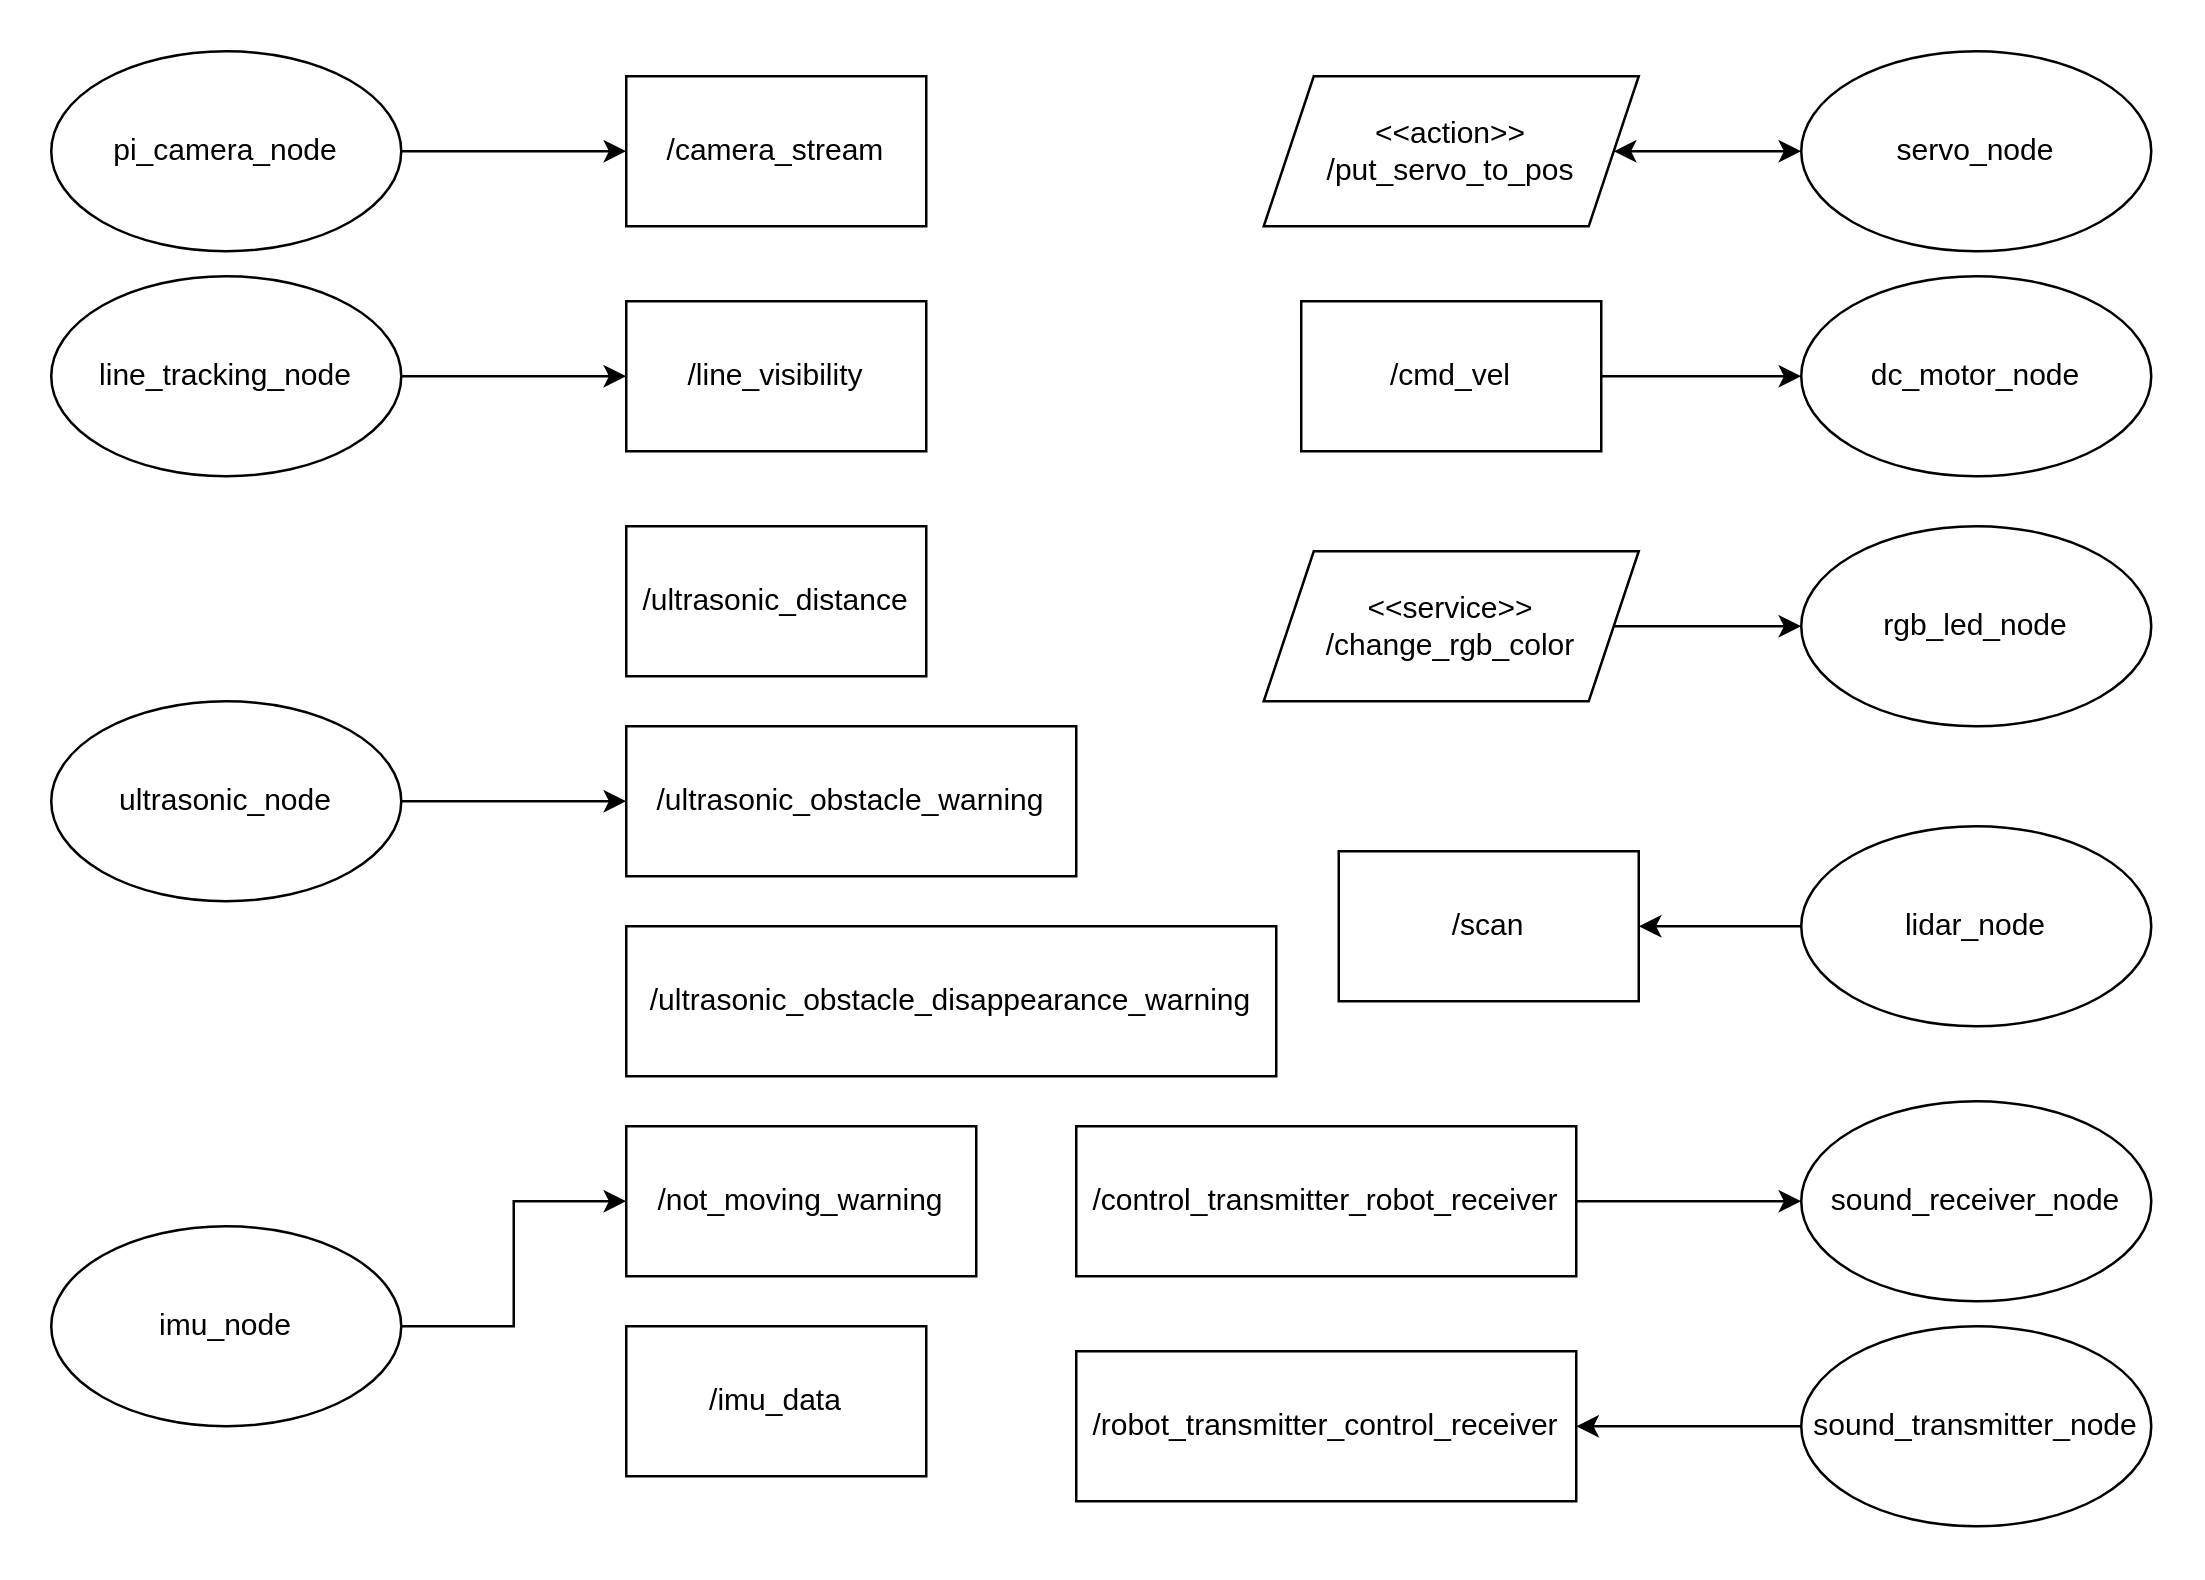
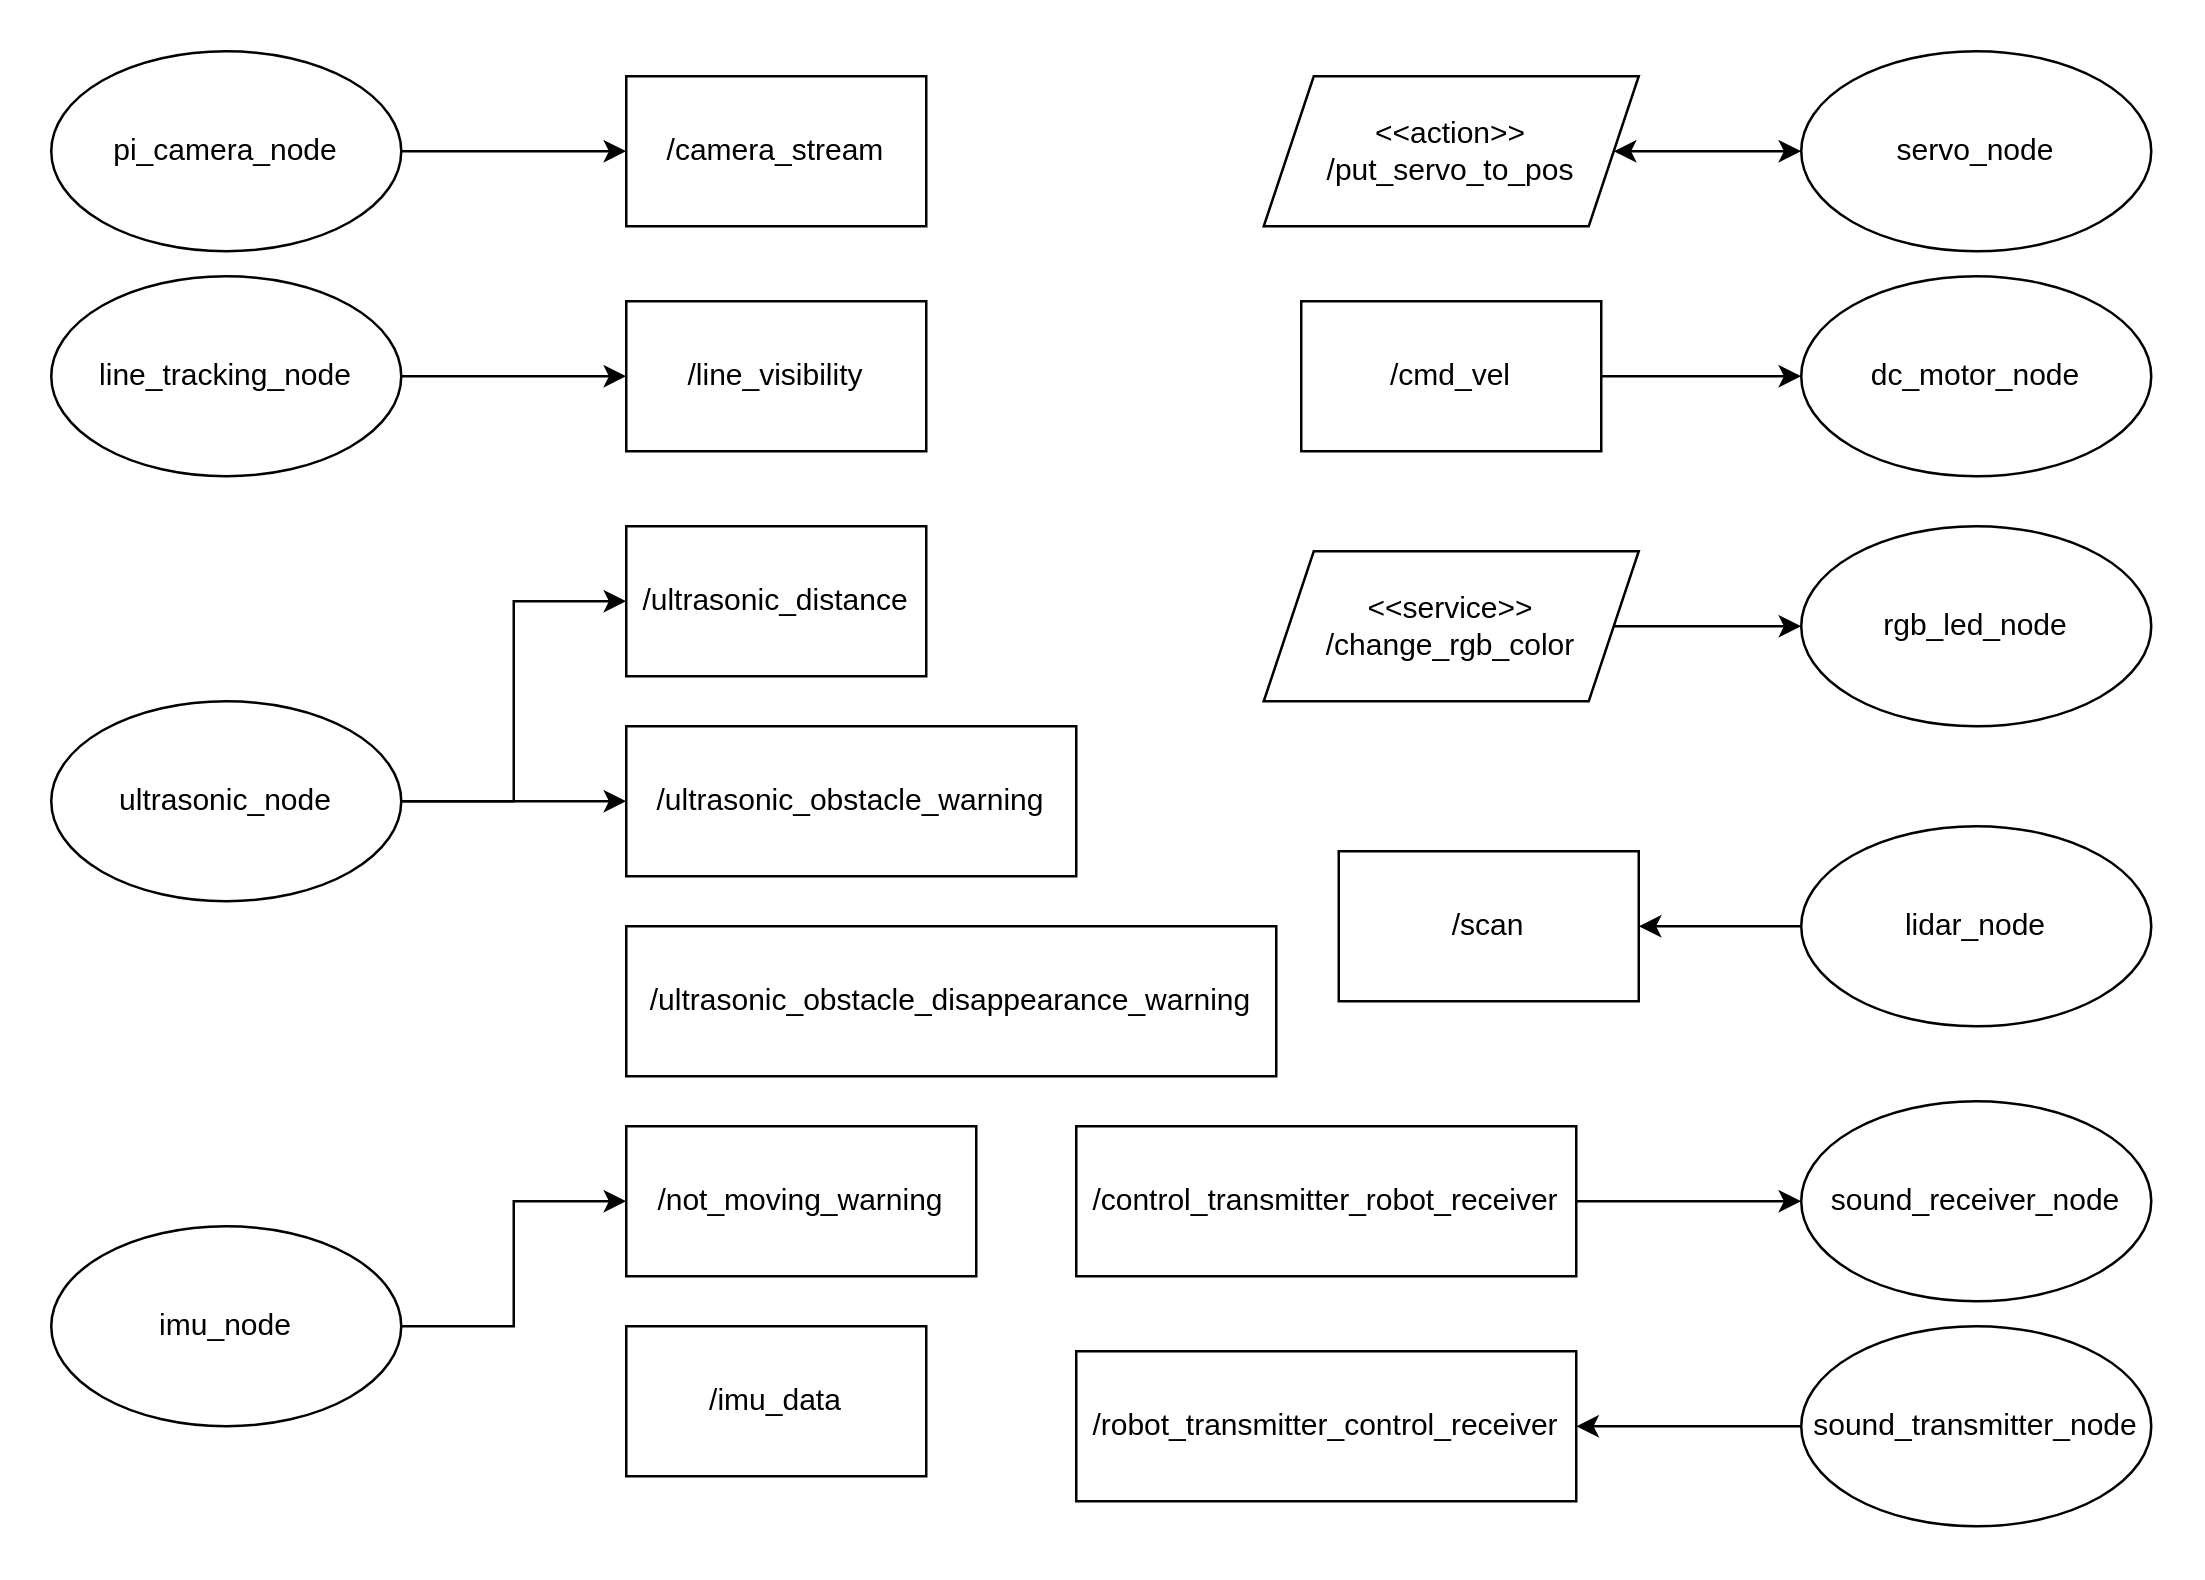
none -> (514, 651)
